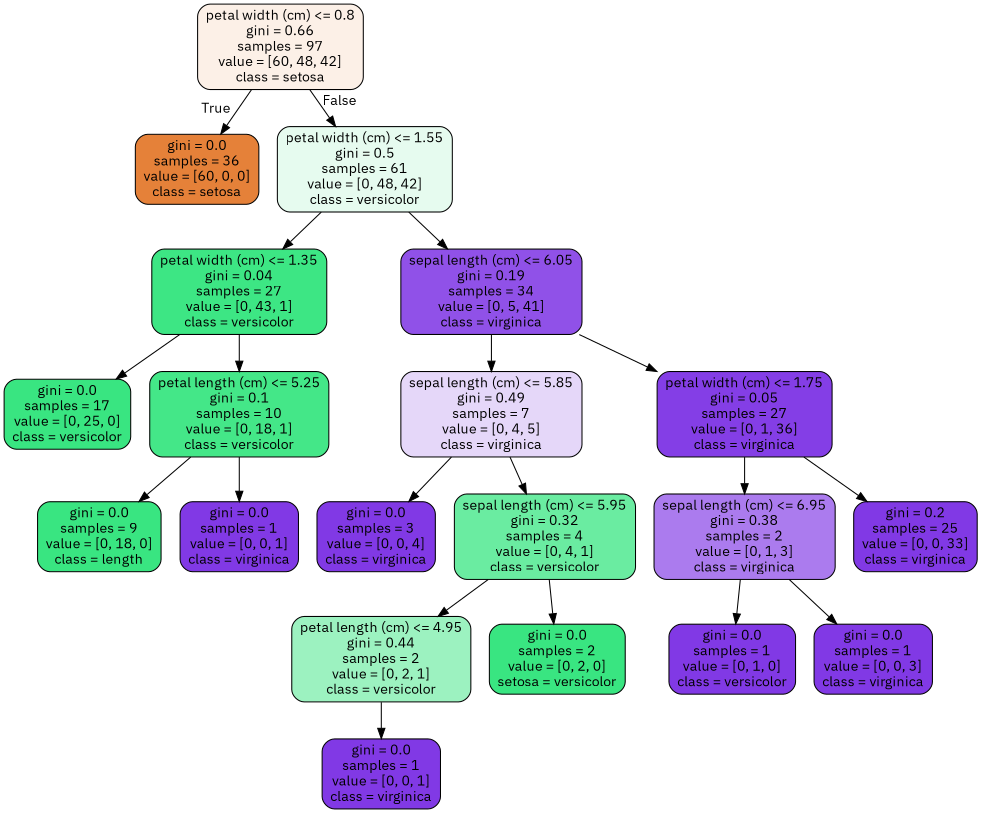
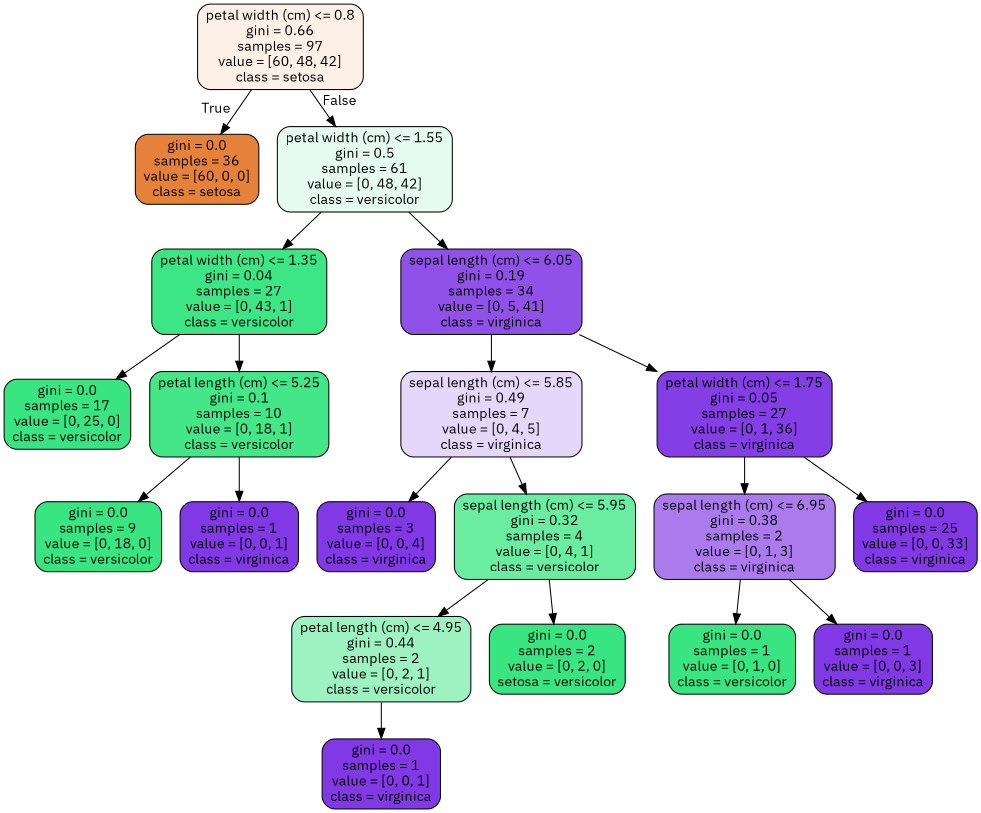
(99, 537) -> (98, 537)
(915, 537) -> (915, 537)
(732, 659) -> (732, 659)
